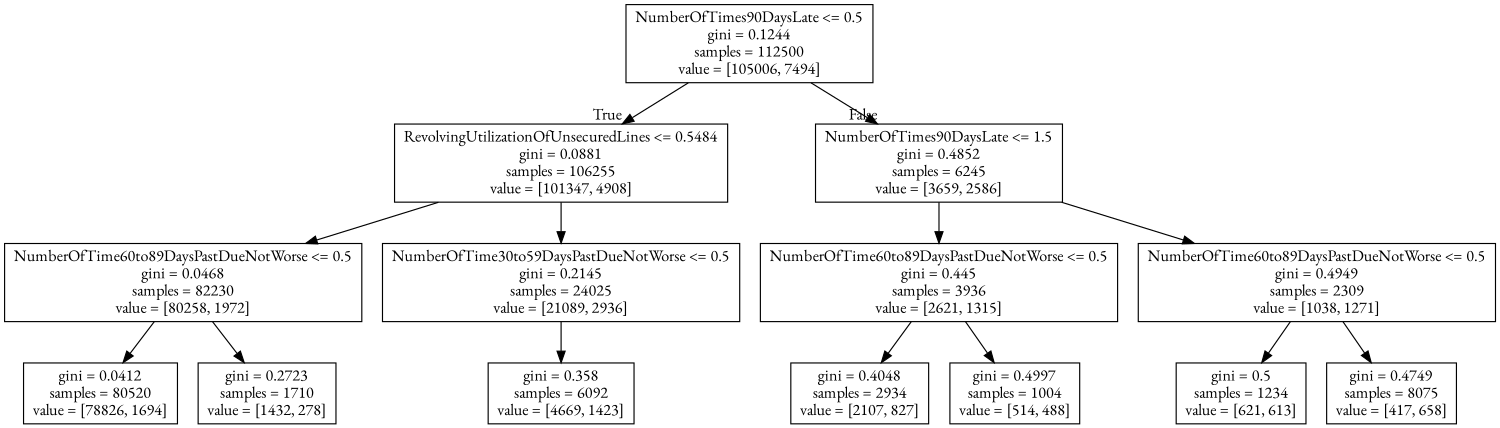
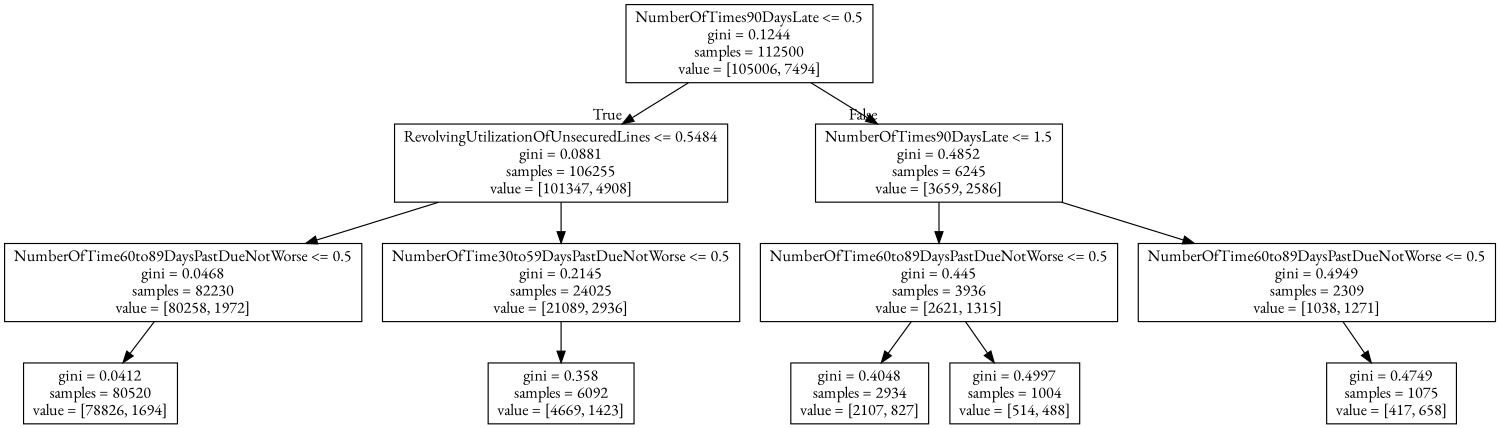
(267, 393) -> none
(1241, 393) -> none
(1392, 393) -> (1392, 393)
